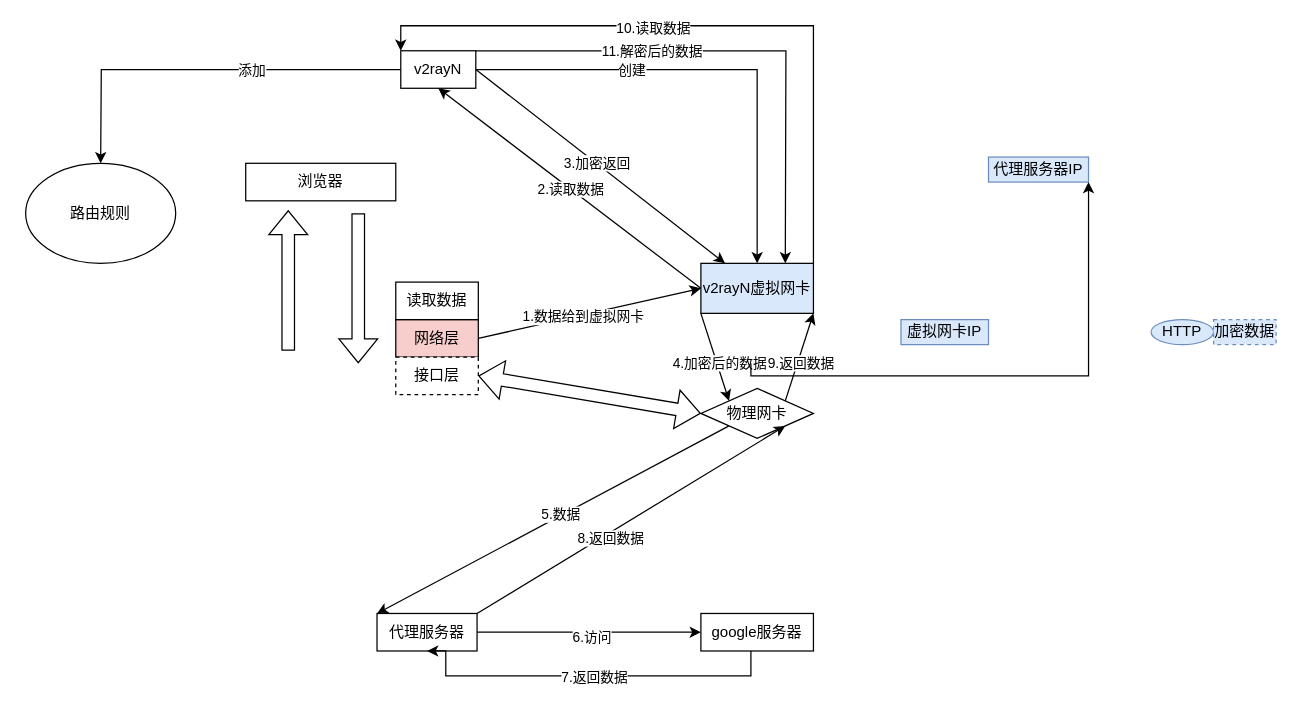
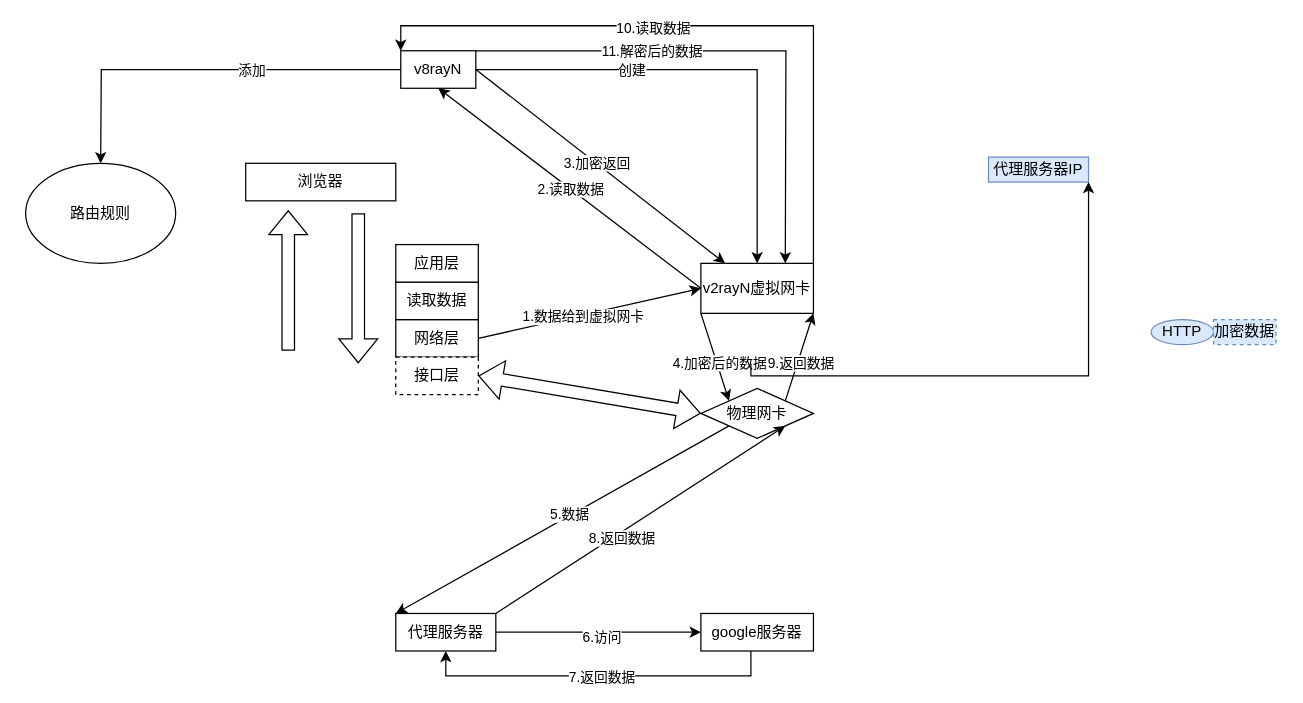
(438, 69) -> (438, 69)
none -> (437, 263)
(757, 288) -> (757, 288)
(944, 332) -> none
(437, 338) -> (437, 338)
(427, 632) -> (446, 632)
